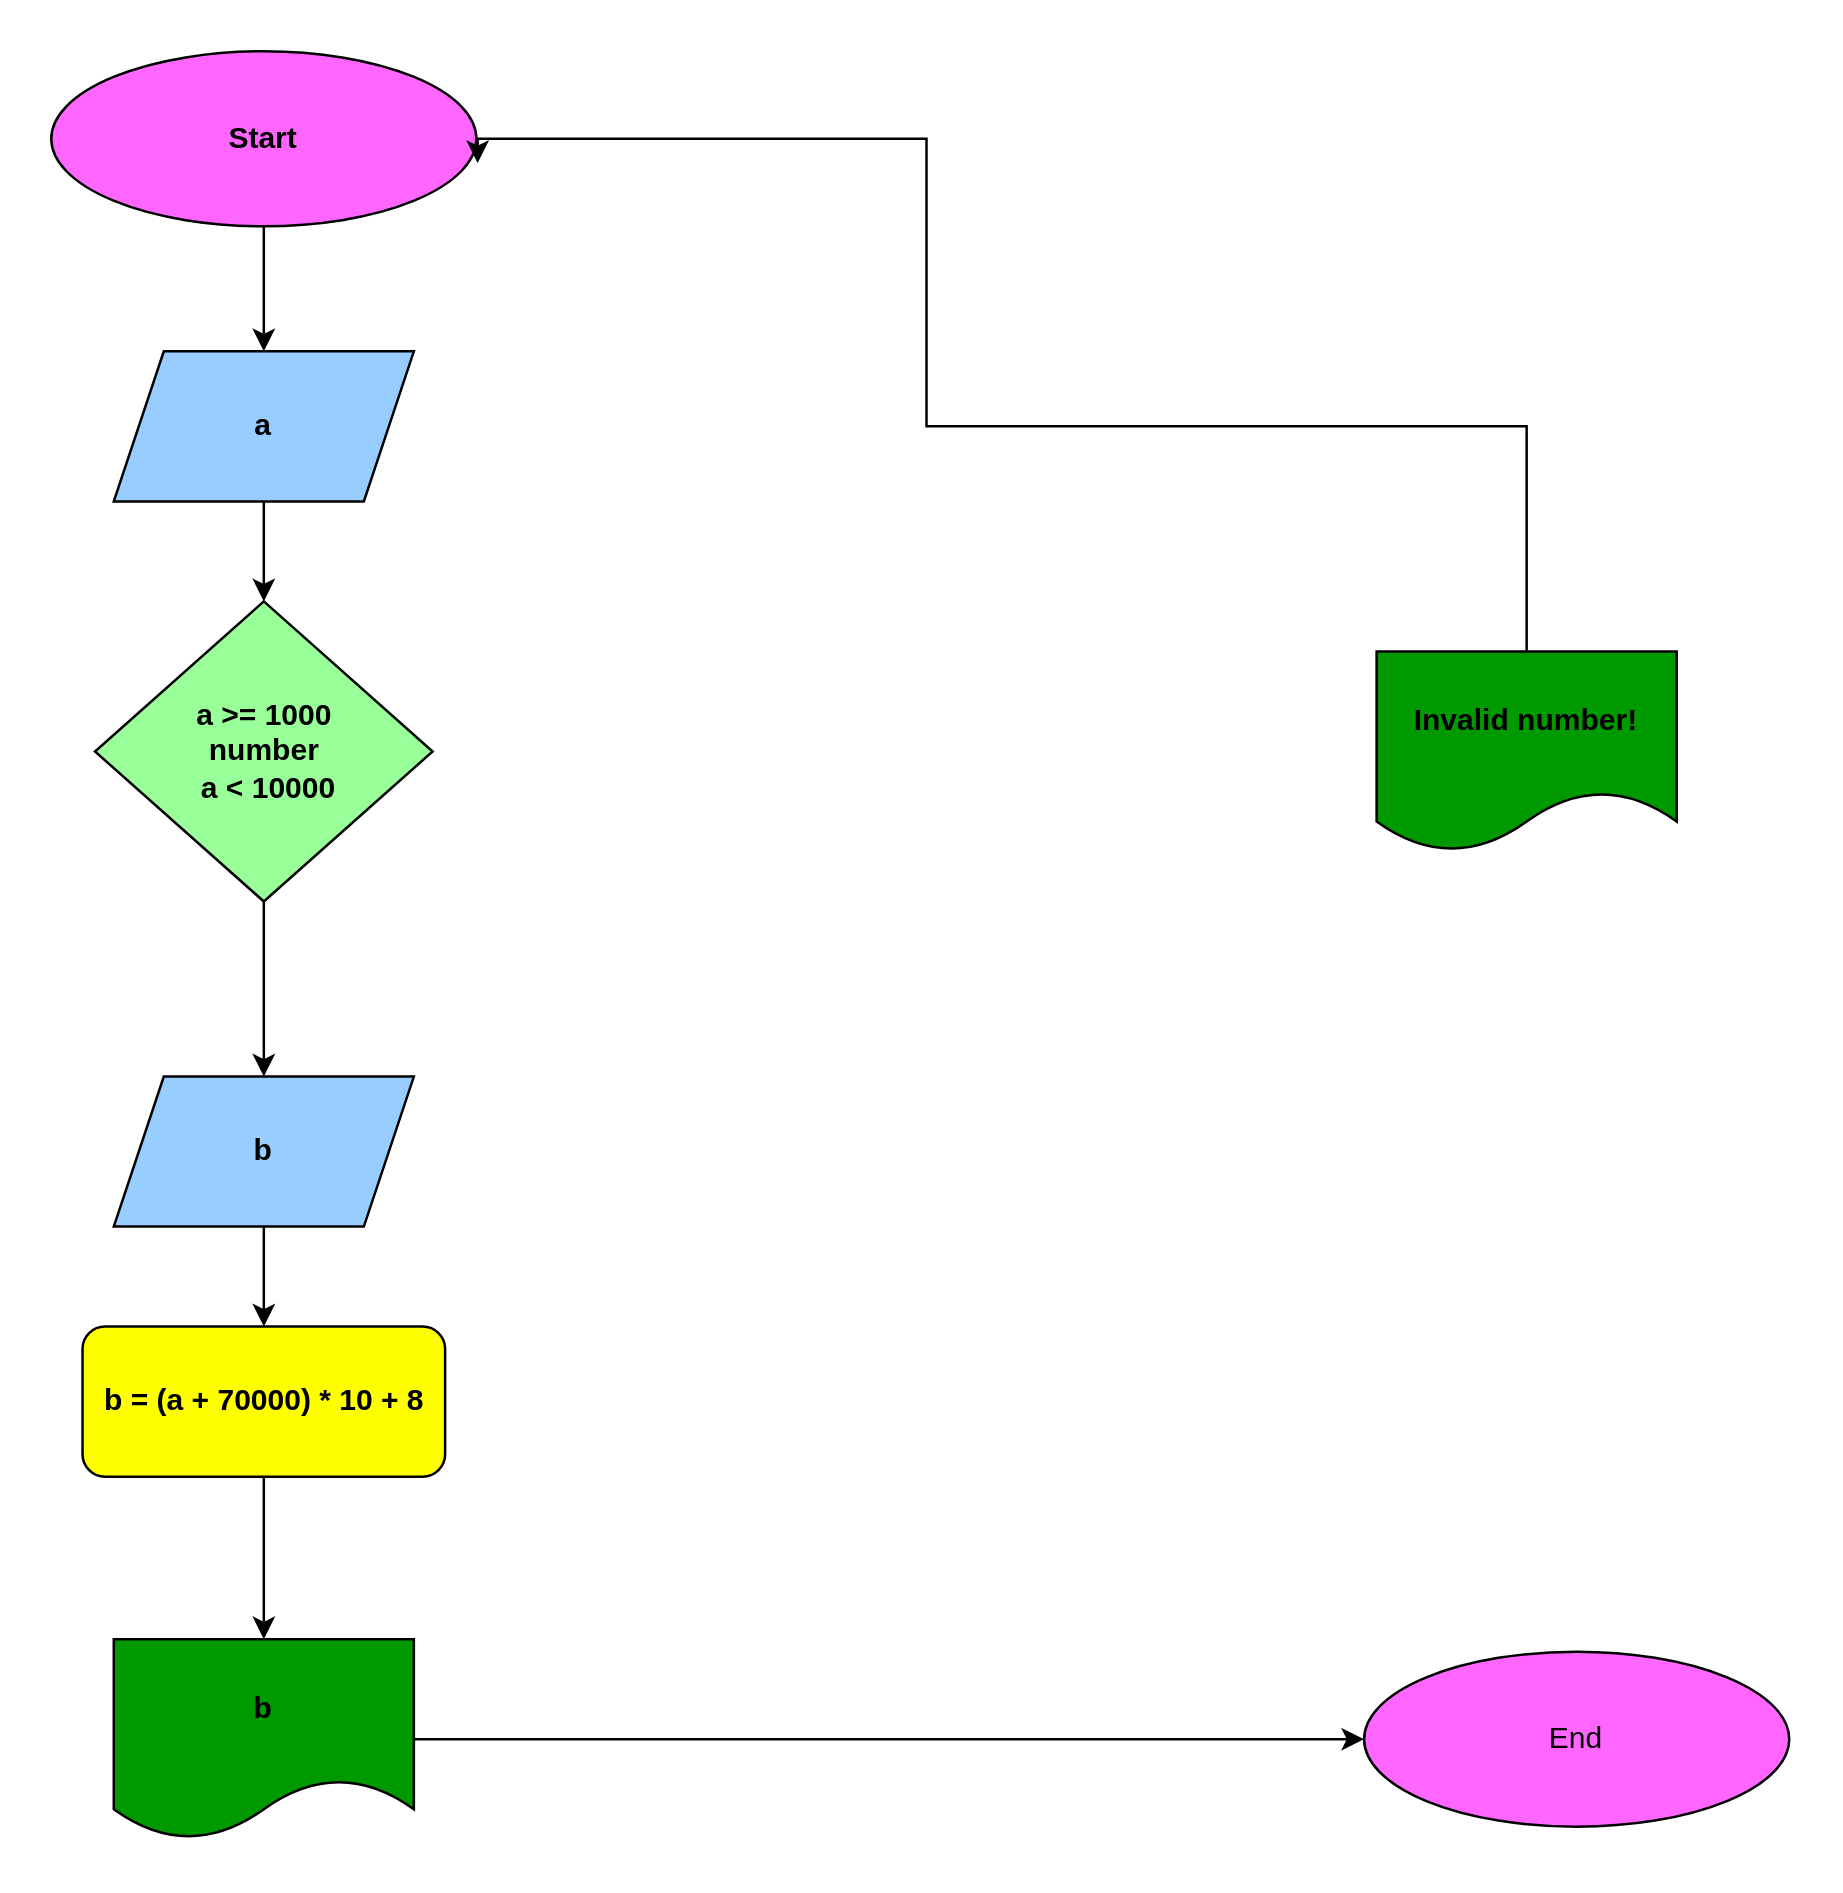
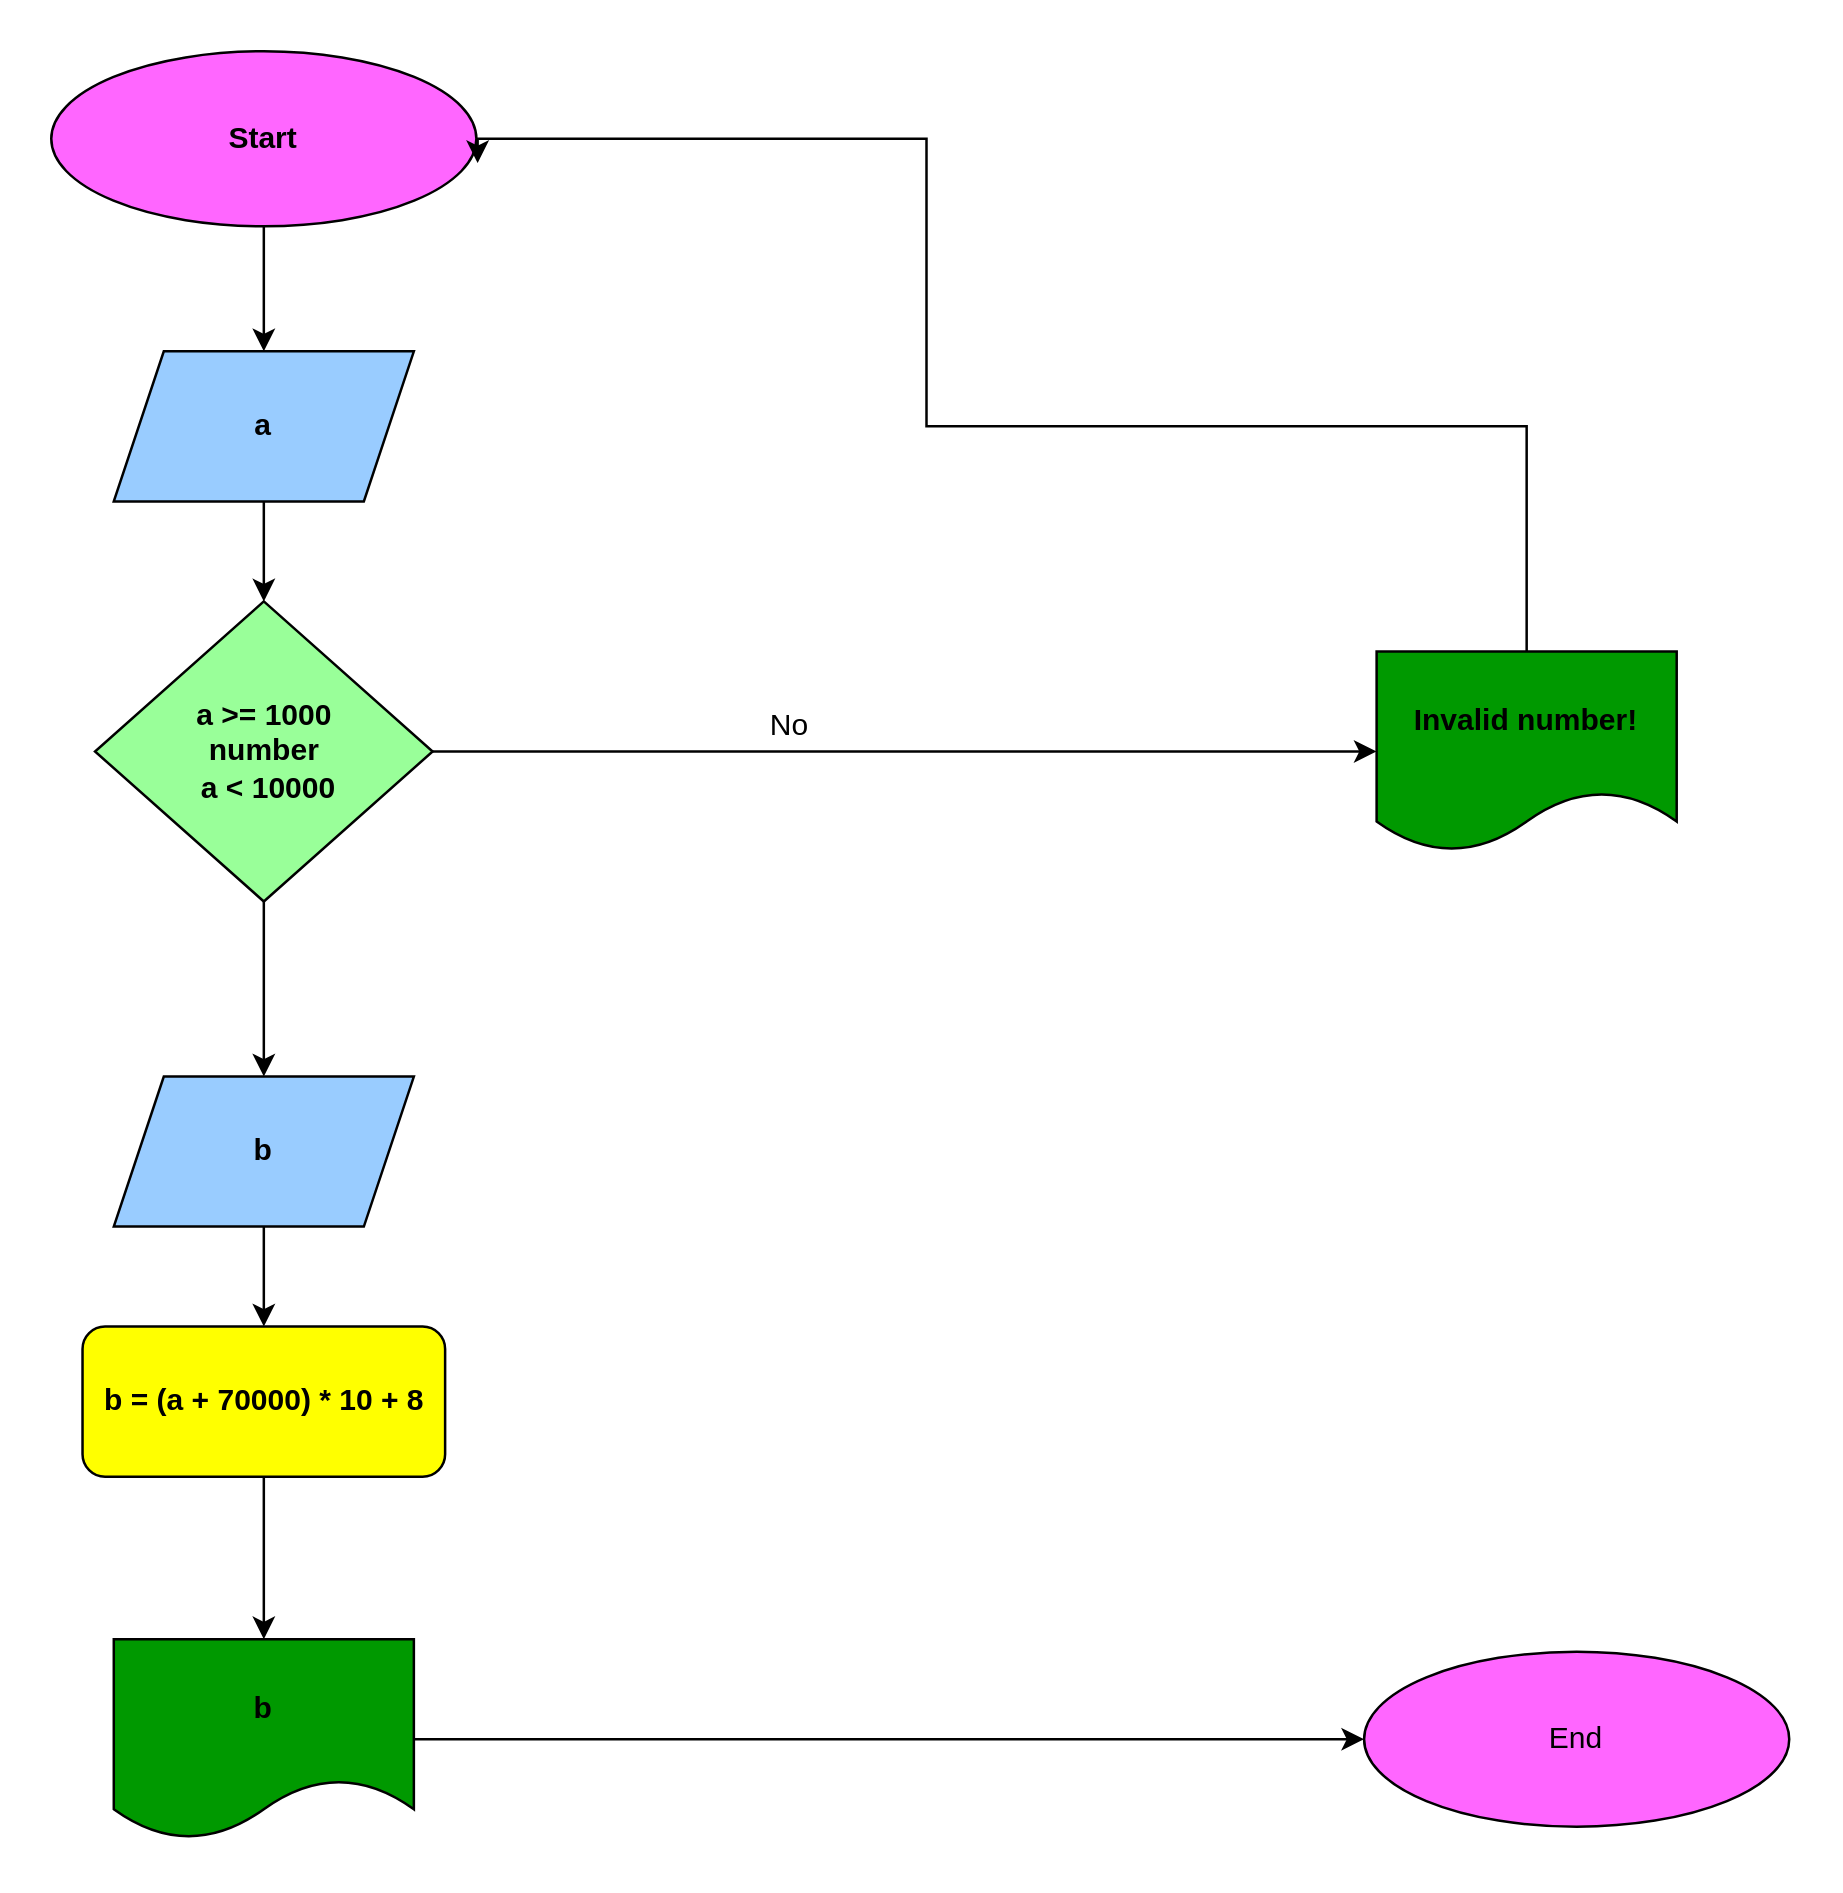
none -> (789, 726)
none -> (896, 751)
